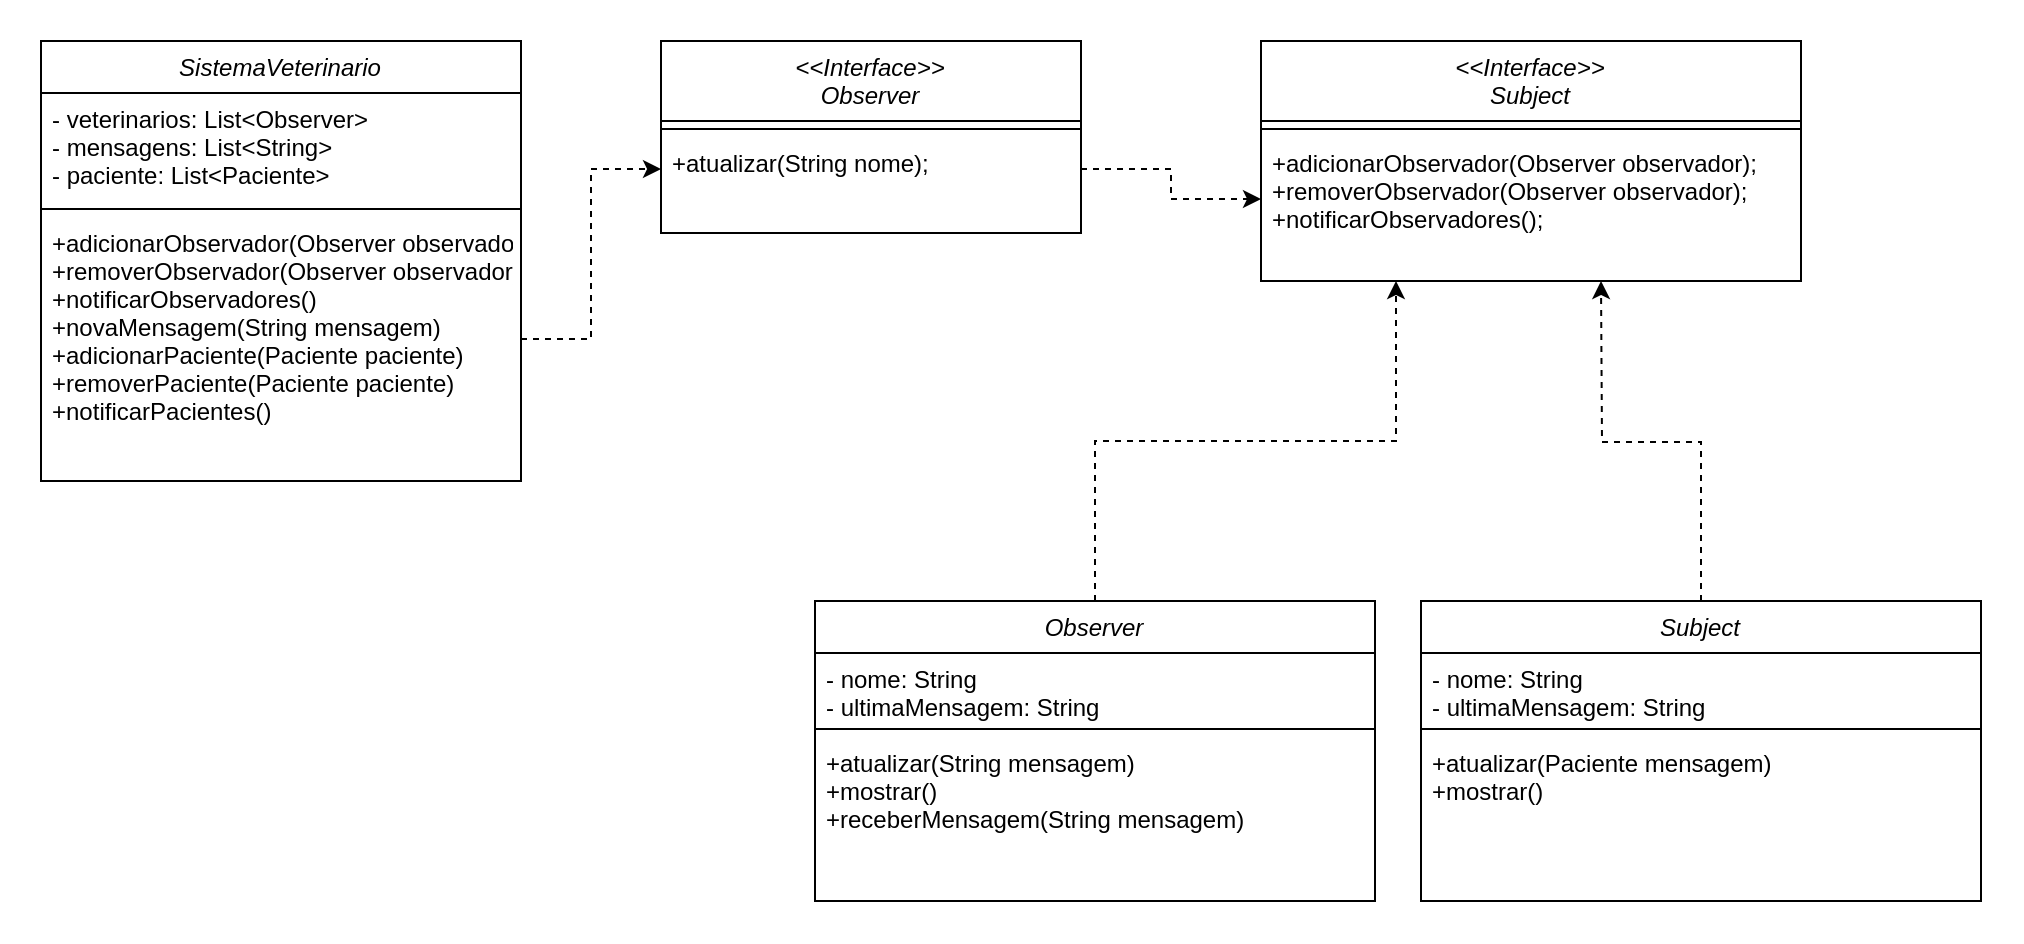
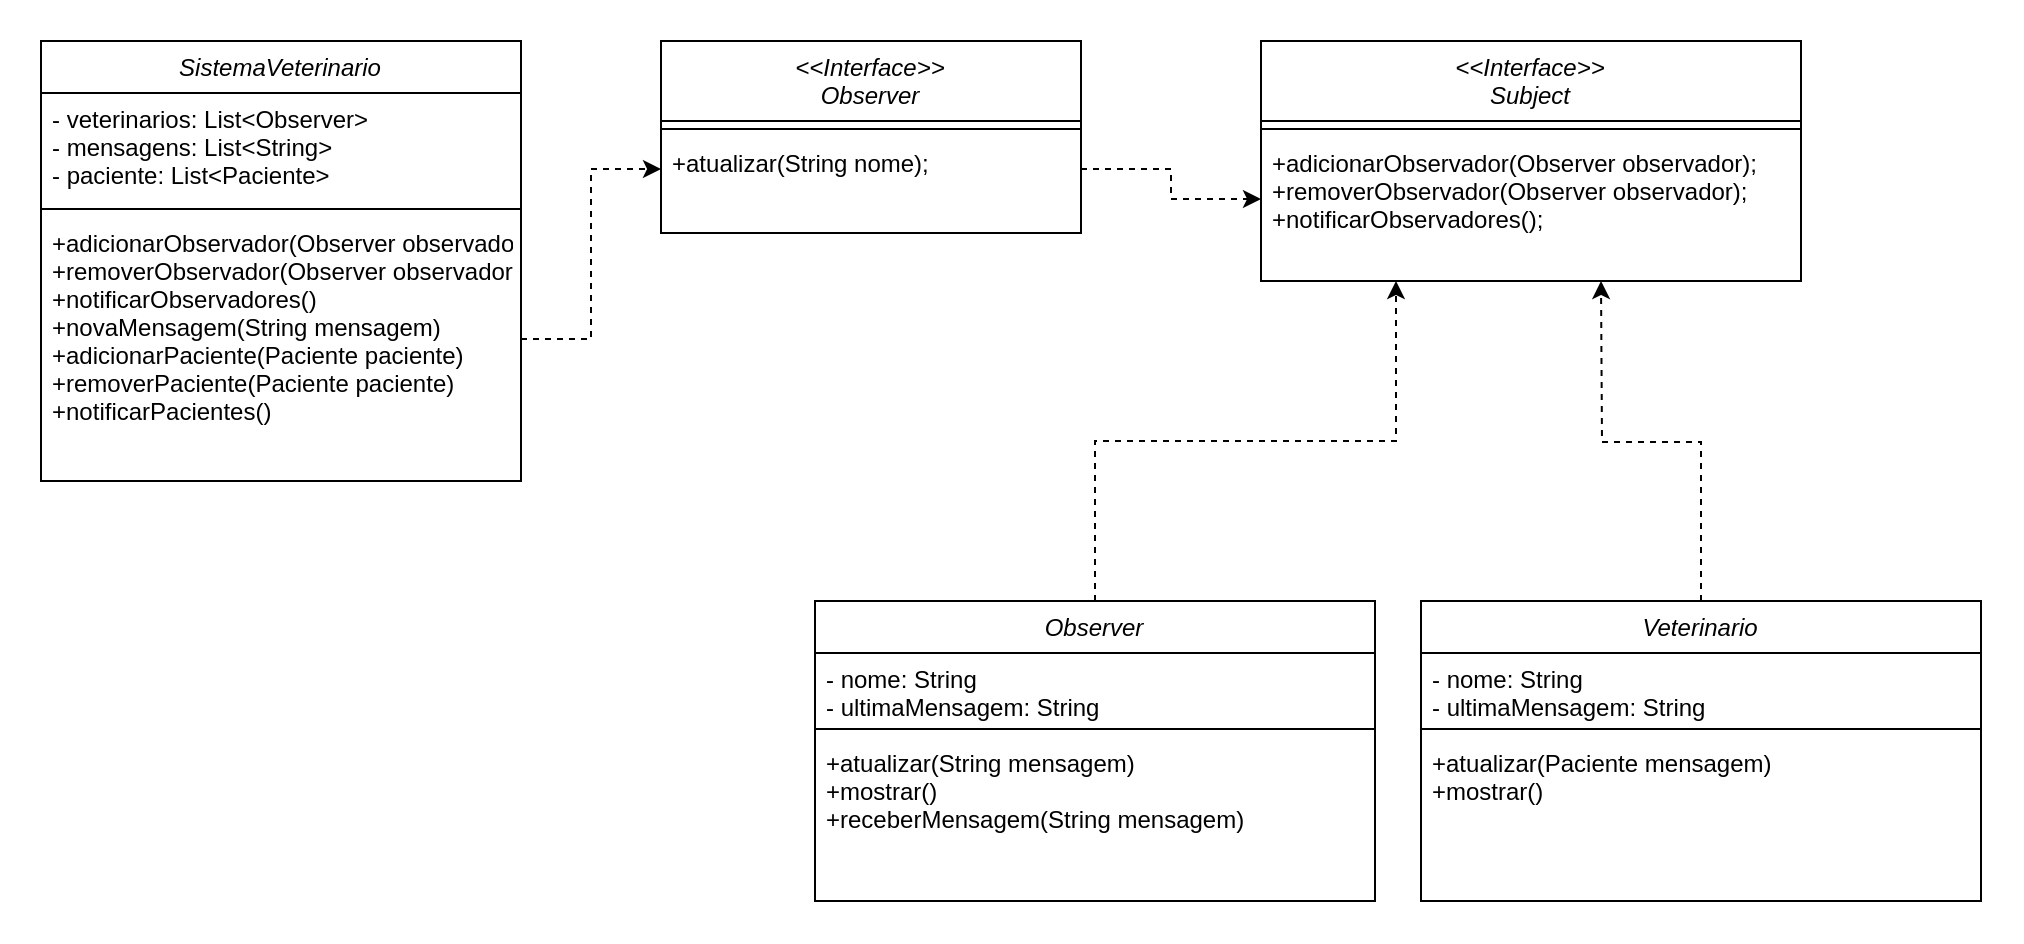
(1700, 628) -> (1700, 628)
